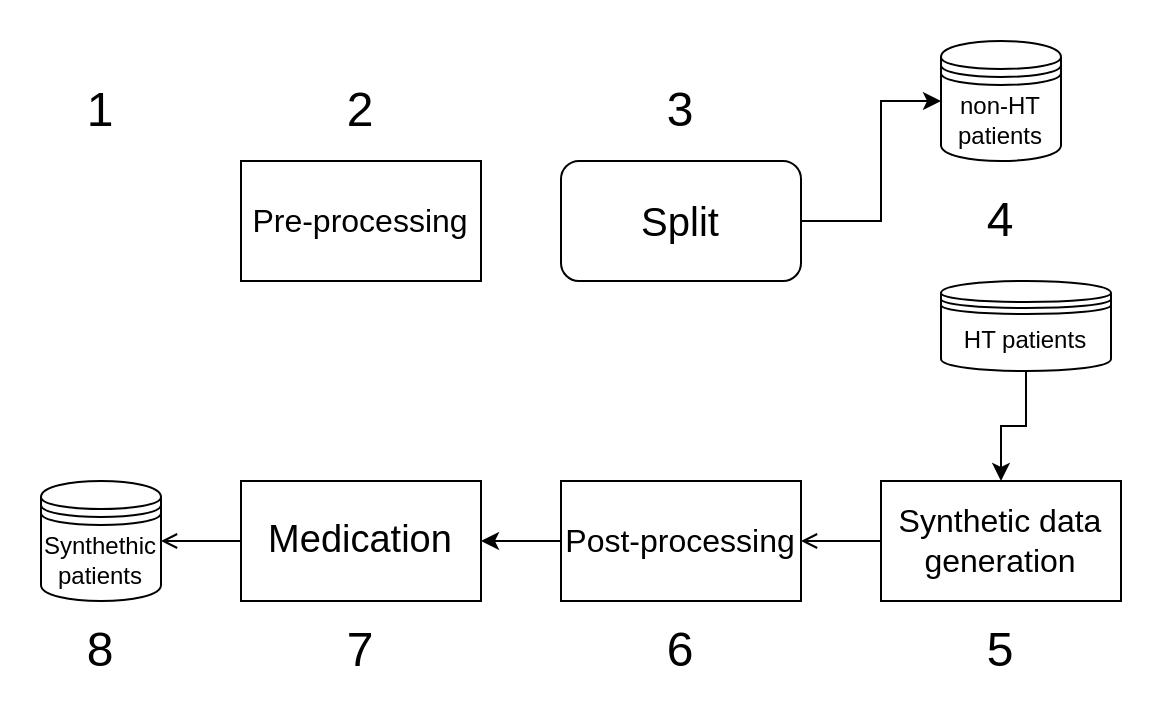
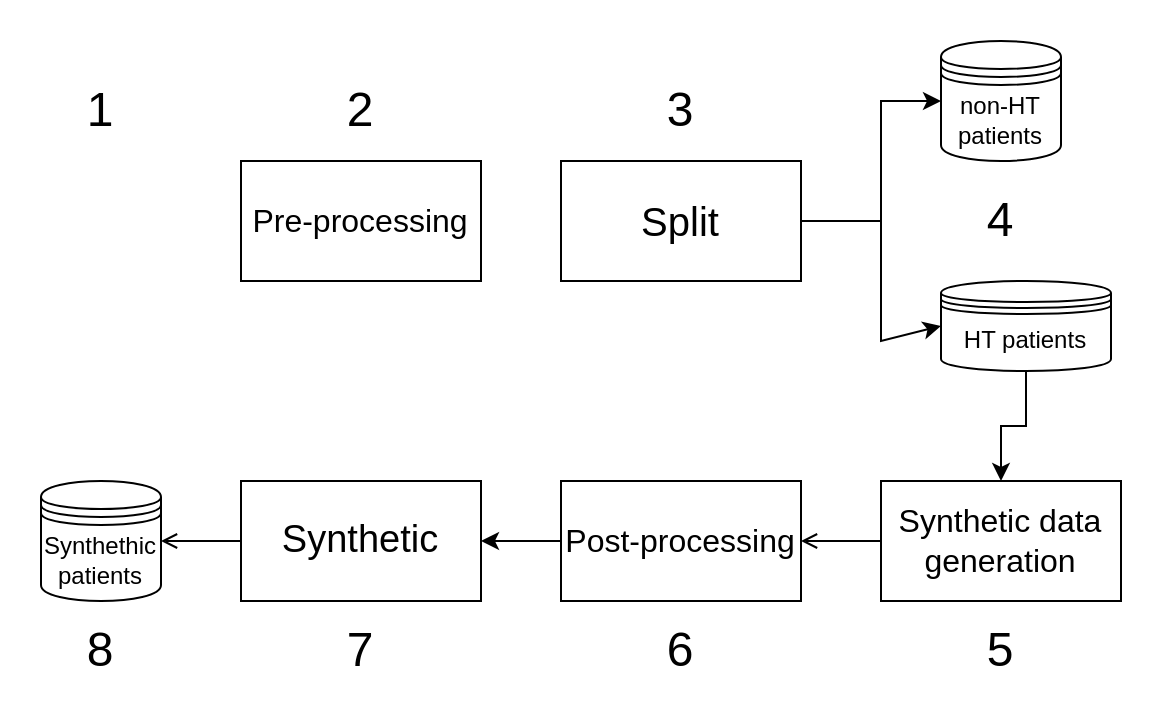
(681, 221) -> (681, 221)
none -> (881, 307)
(361, 541) -> (361, 541)
